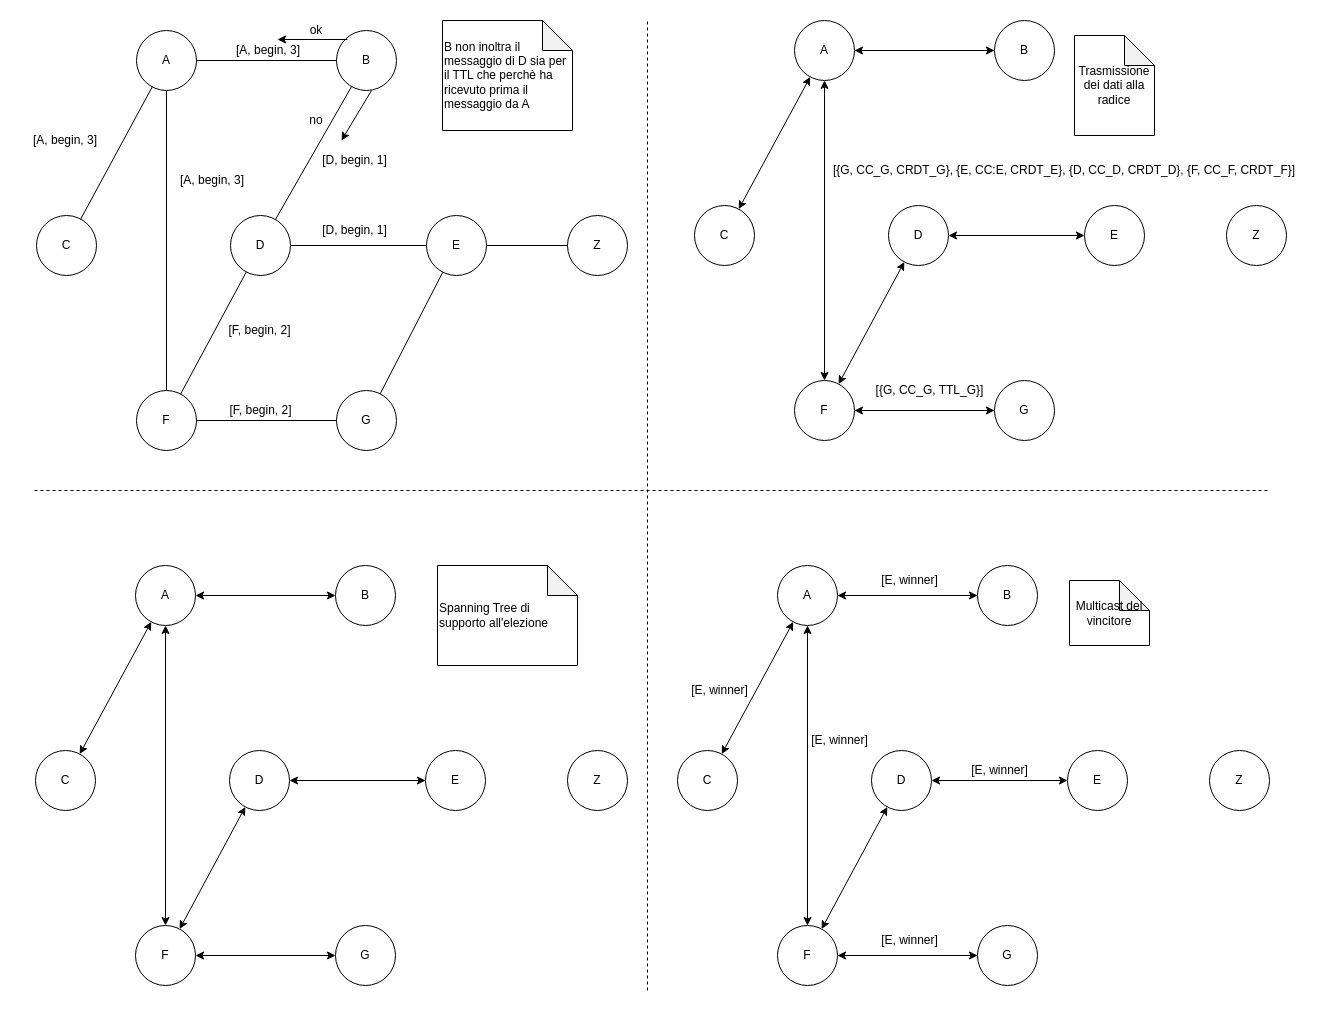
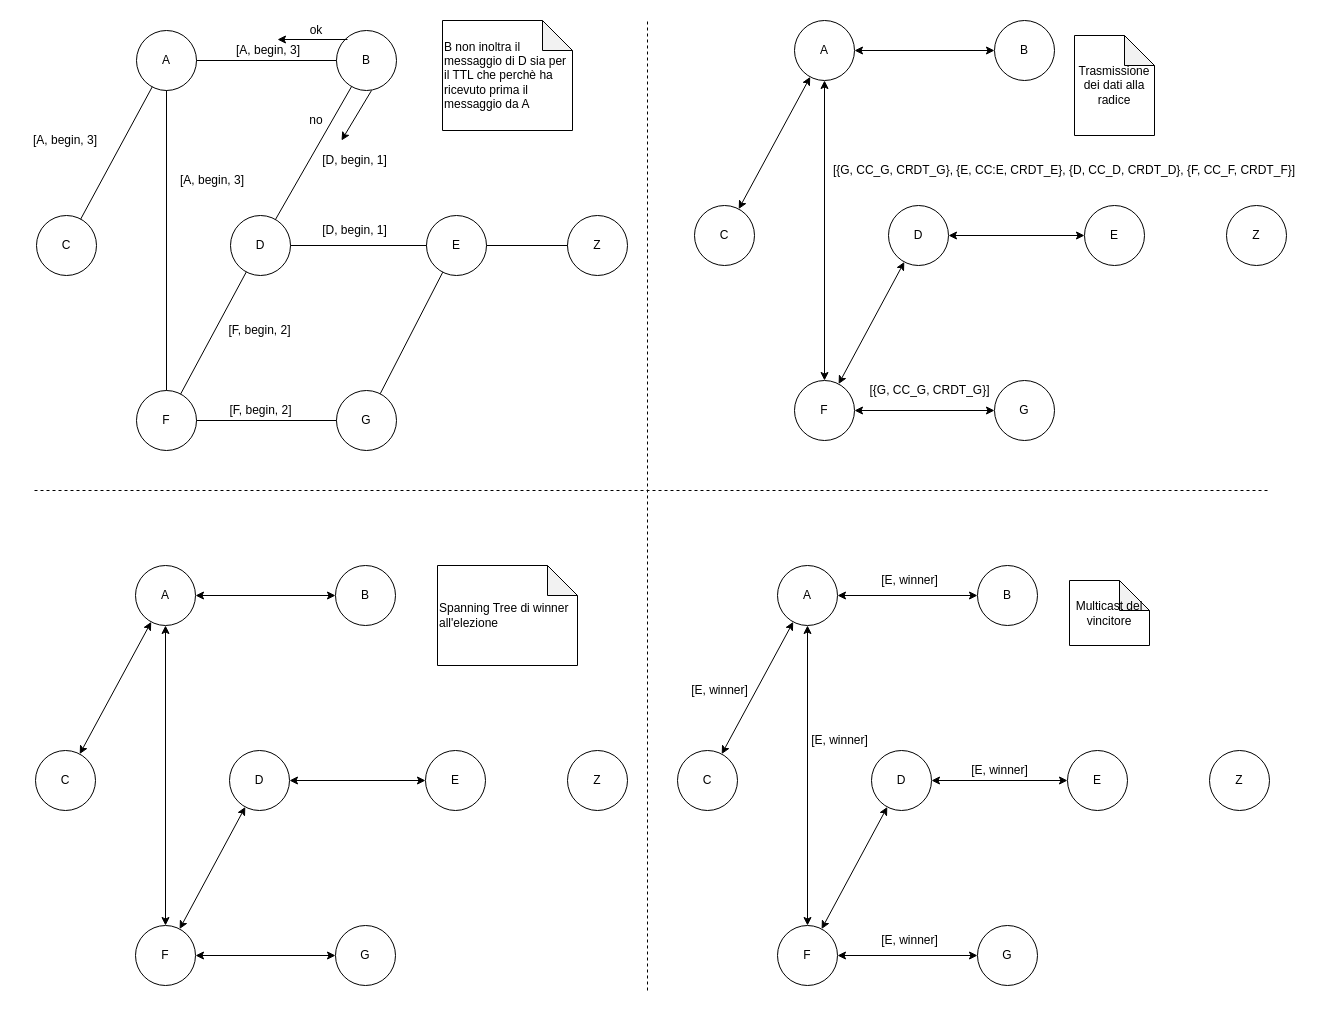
(930, 391) -> (930, 391)
(509, 616) -> (509, 616)
